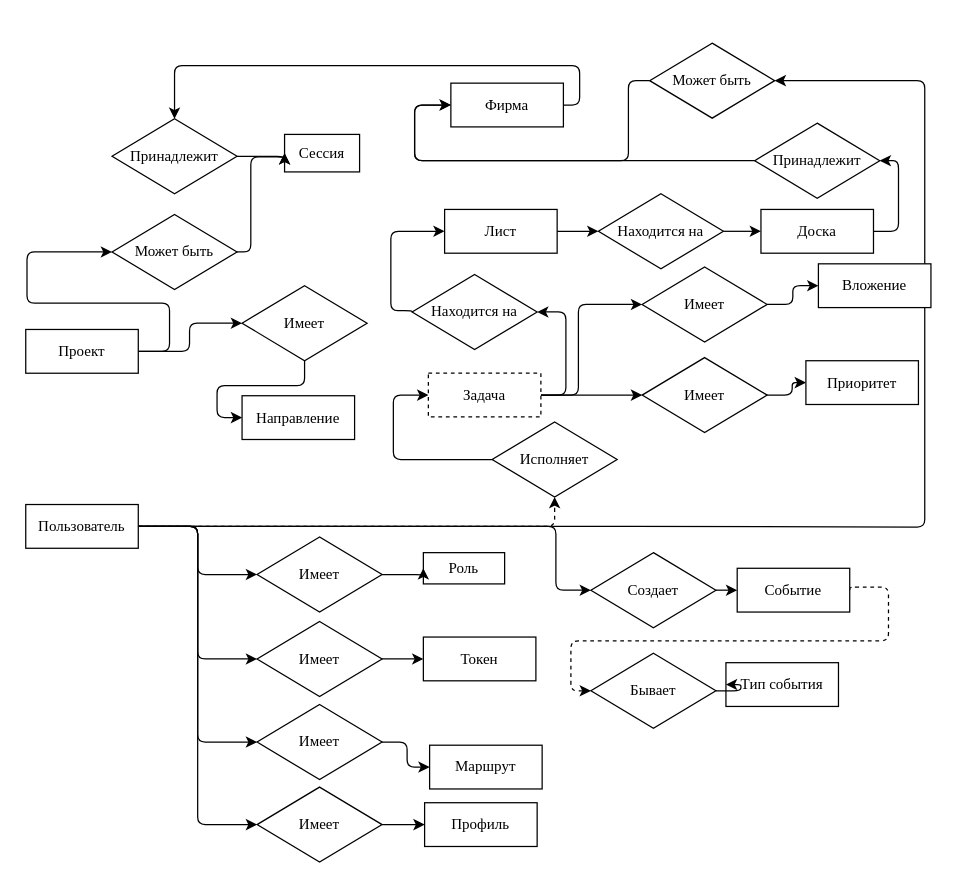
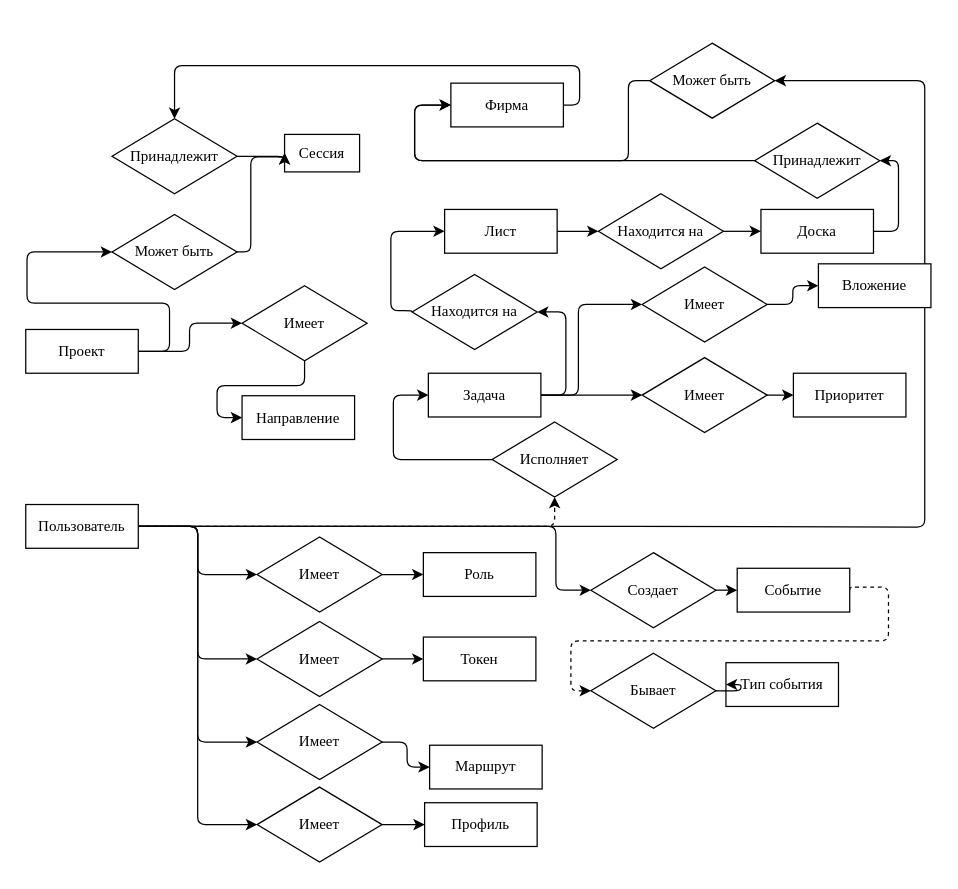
(862, 383) -> (849, 395)
(484, 395) -> (484, 395)
(464, 568) -> (479, 574)
